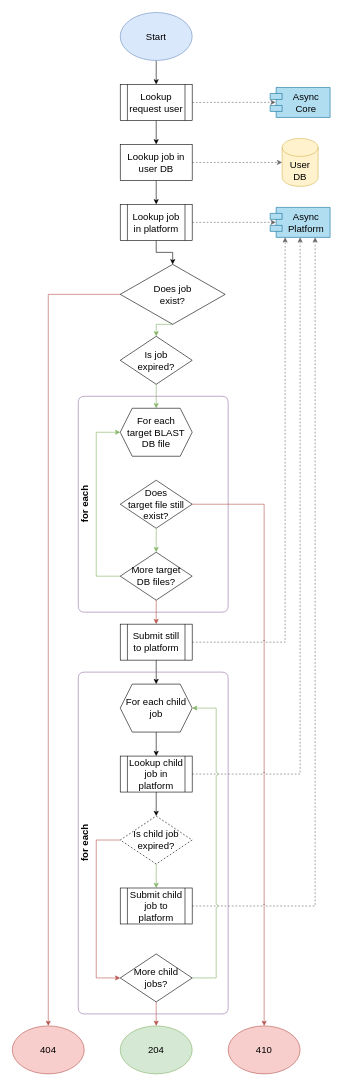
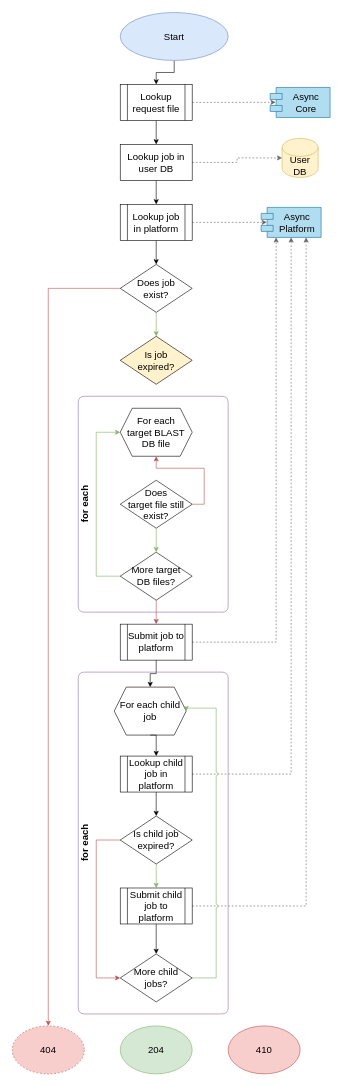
(156, 36) -> (174, 36)
(156, 102) -> (156, 102)
(300, 162) -> (300, 158)
(300, 222) -> (291, 222)
(173, 294) -> (156, 288)
(156, 360) -> (156, 360)
(156, 402) -> none
(263, 504) -> (204, 468)
(156, 642) -> (156, 642)
(156, 708) -> (150, 711)
(156, 840) -> (156, 840)
none -> (156, 948)
(156, 1020) -> none
(48, 1050) -> (48, 1050)
